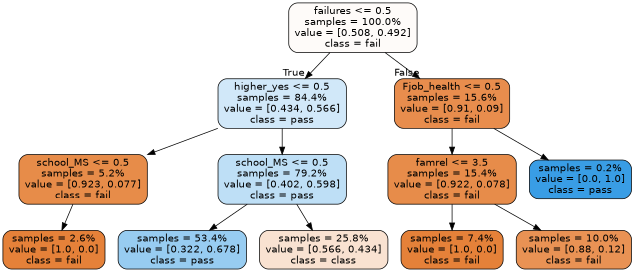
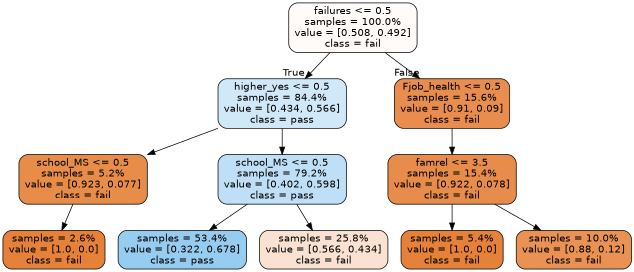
(580, 179) -> none
(324, 250) -> (324, 250)
(452, 250) -> (452, 250)
